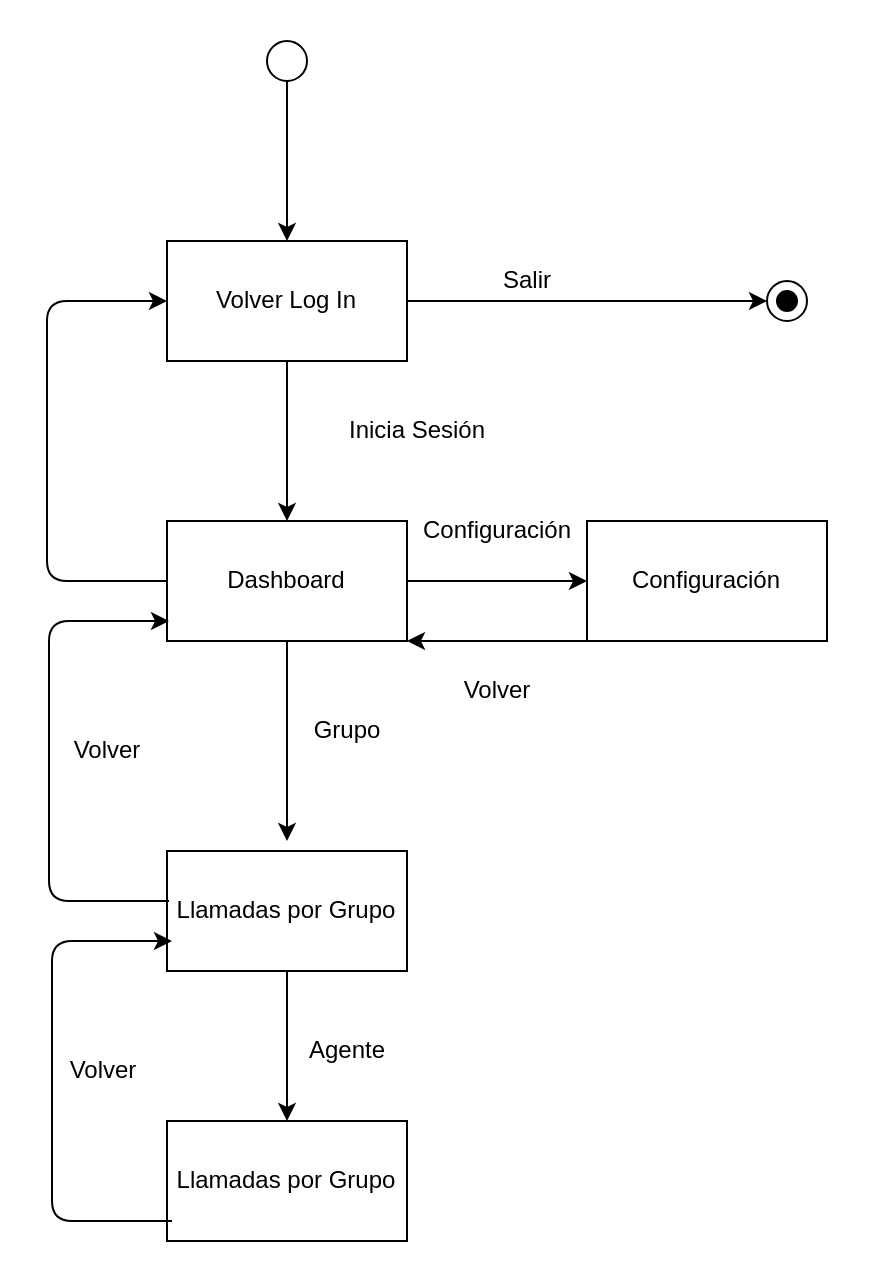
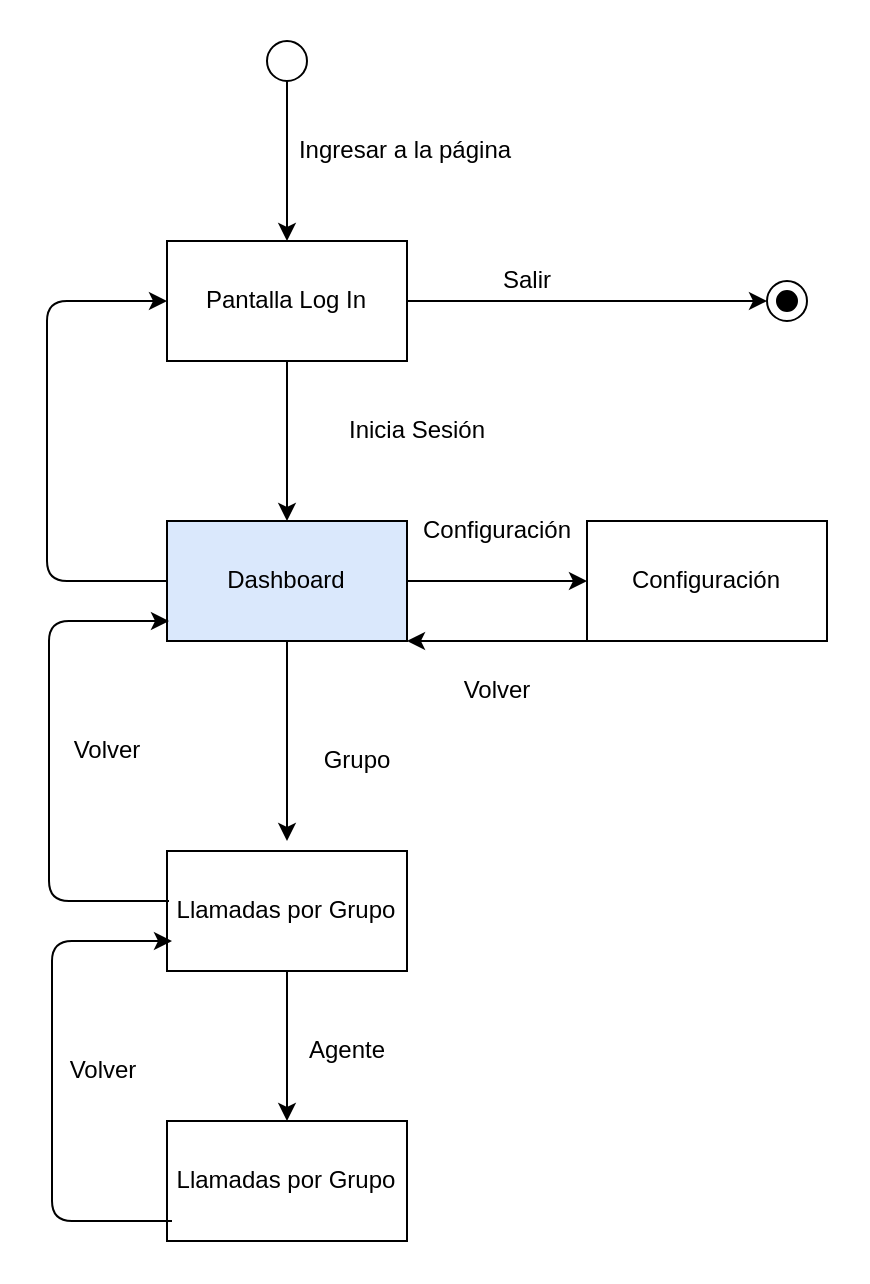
none -> (405, 151)
(287, 301) -> (287, 301)
(287, 581) -> (287, 581)
(347, 731) -> (357, 761)
